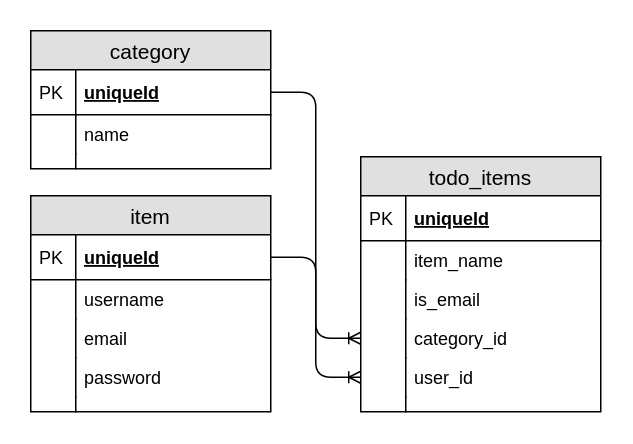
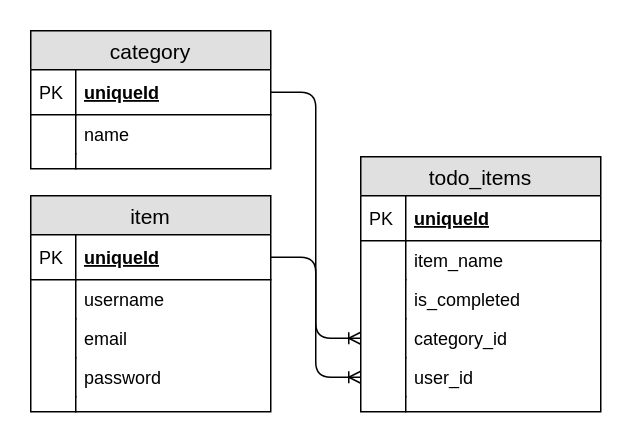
(447, 300) -> (470, 300)
